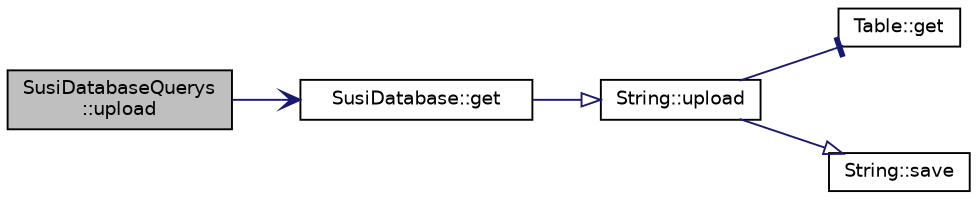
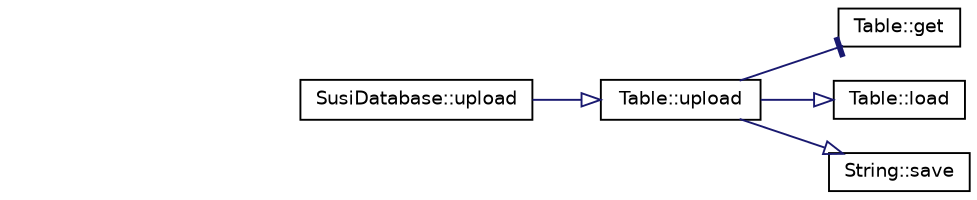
(120, 100) -> none
(416, 100) -> (416, 100)
(681, 100) -> (681, 100)
none -> (899, 100)
